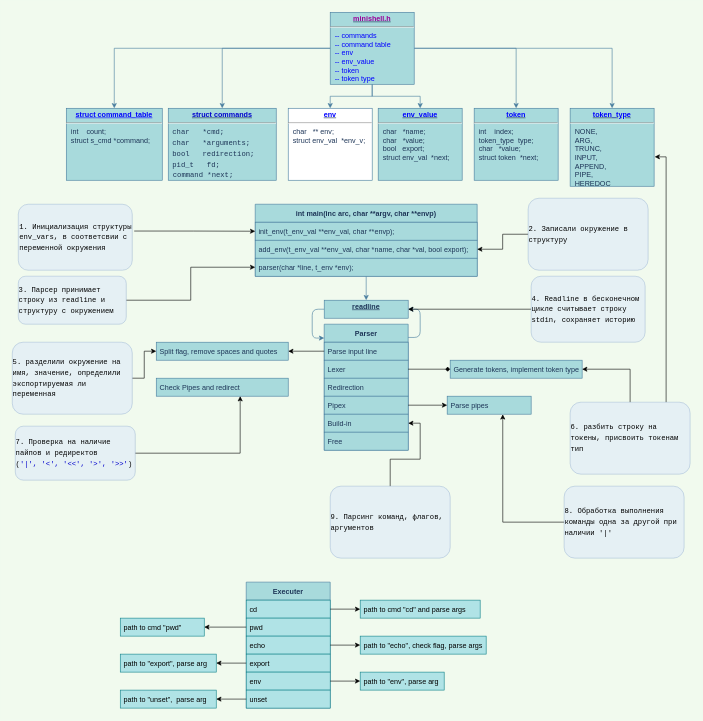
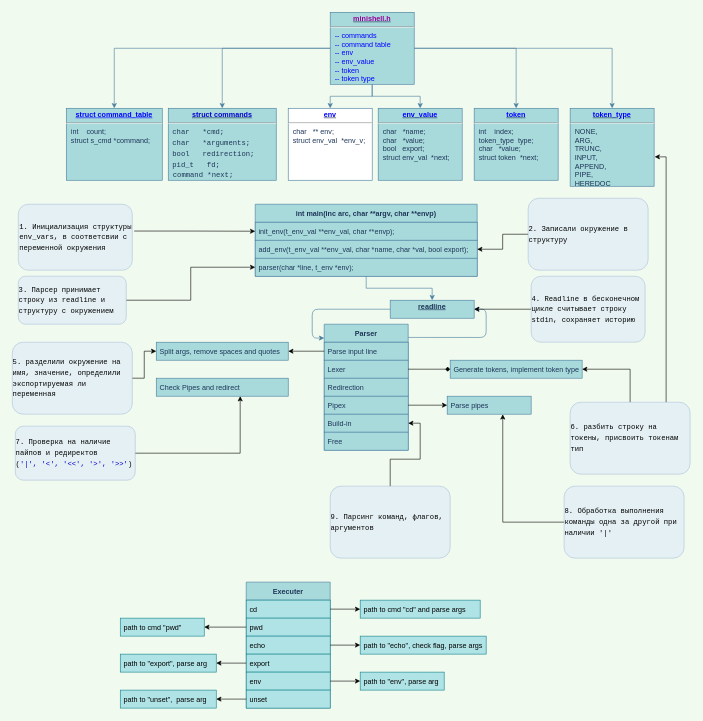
(366, 309) -> (432, 309)
(224, 352) -> (225, 352)
